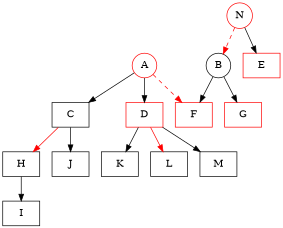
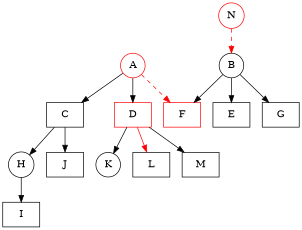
(249, 37) -> (231, 87)
(262, 66) -> (231, 115)
(243, 115) -> (281, 115)
(48, 137) -> (44, 138)
(21, 164) -> (21, 165)
(120, 164) -> (108, 165)
